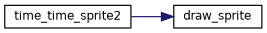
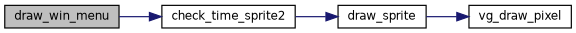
none -> (62, 17)
(68, 17) -> (229, 17)
none -> (520, 17)
